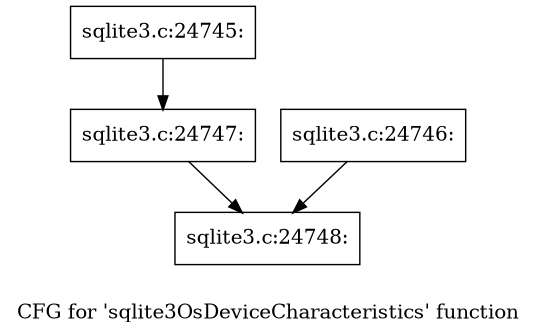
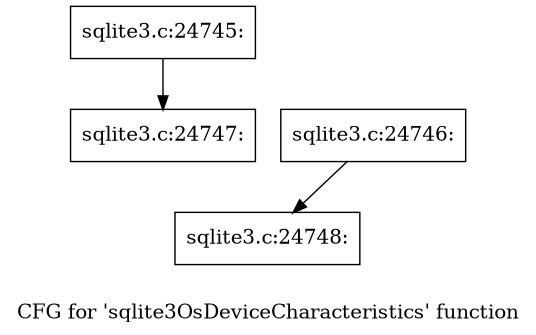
(210, 182) -> none
